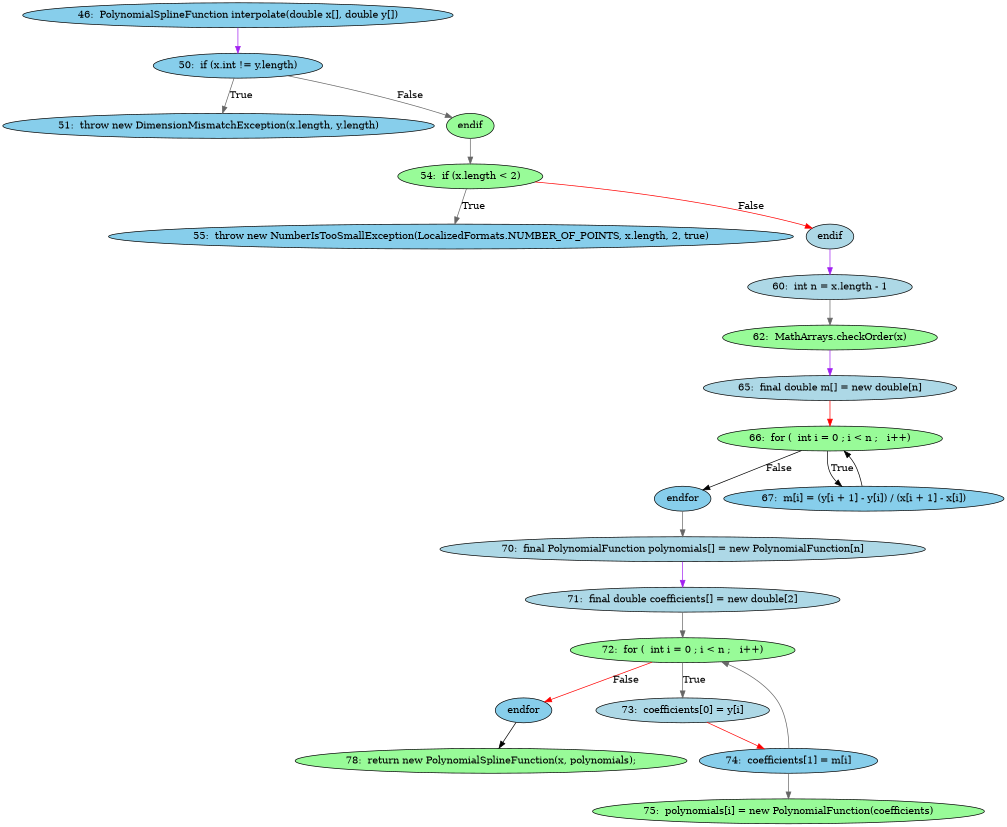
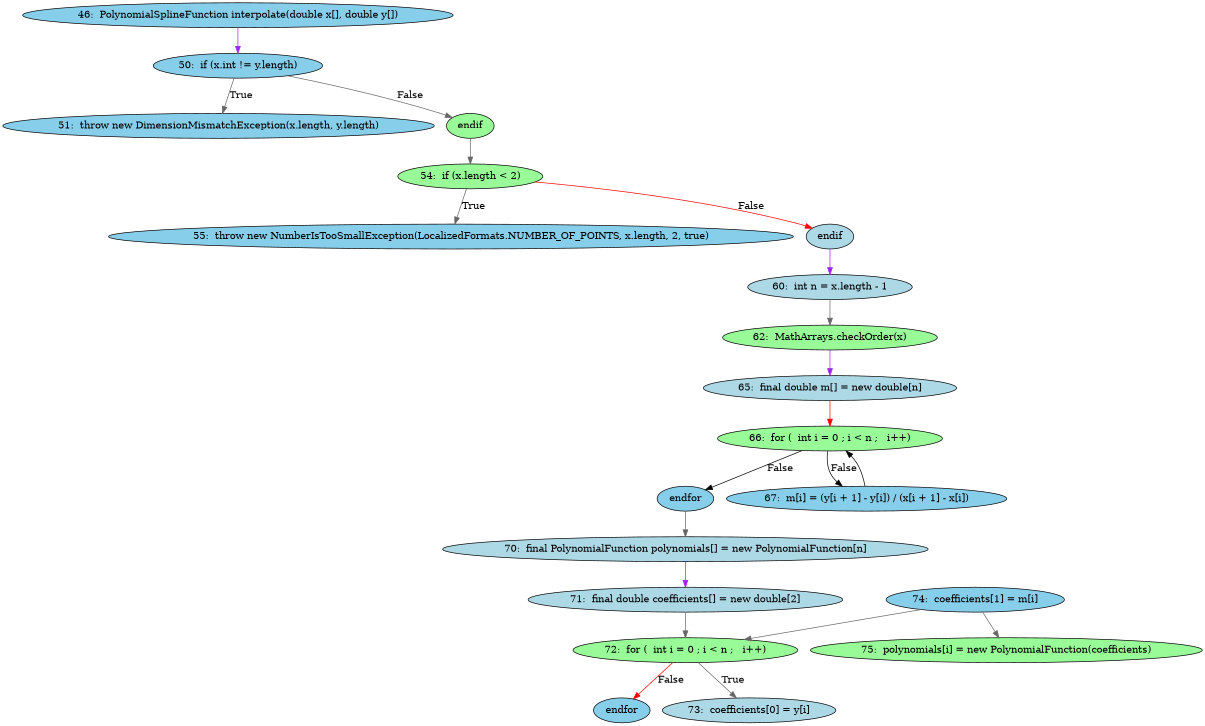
(842, 469) -> (844, 469)
(732, 734) -> none
(491, 761) -> none
